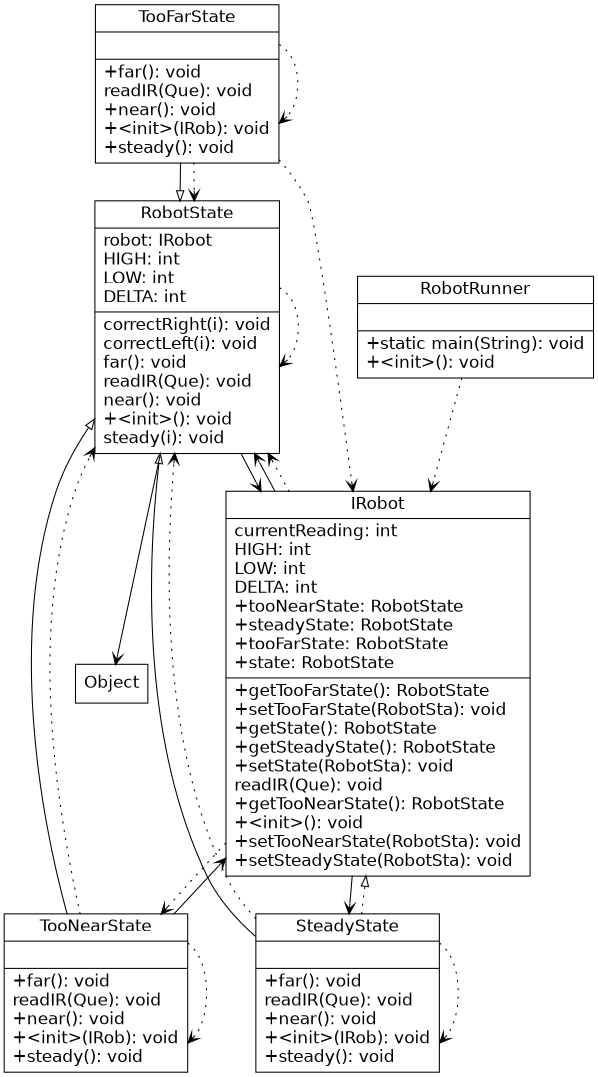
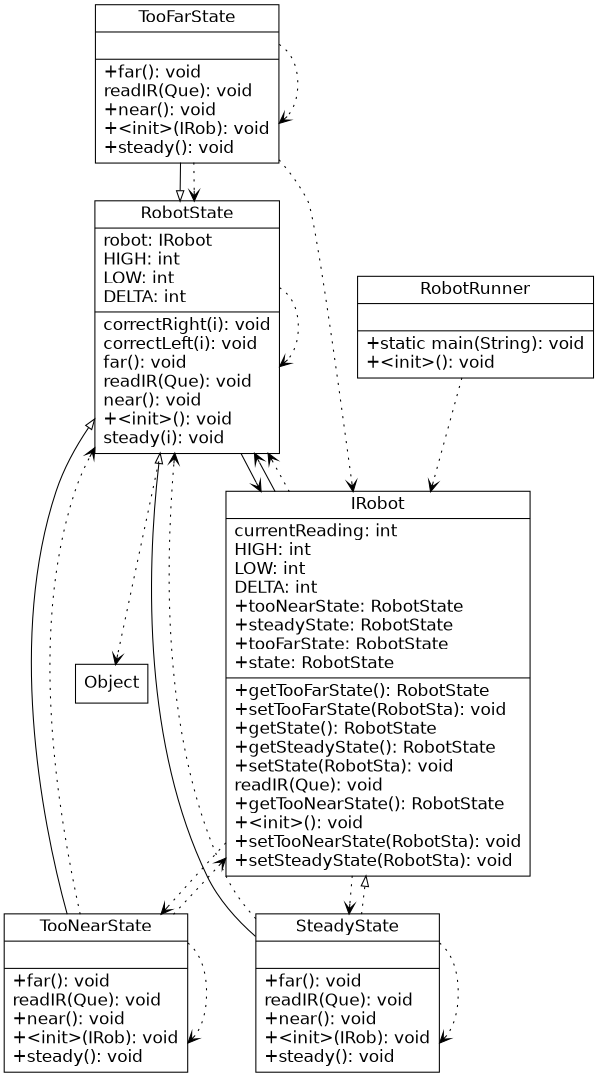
(139, 554) -> (139, 554)
(196, 890) -> (196, 890)
(351, 890) -> (351, 890)
